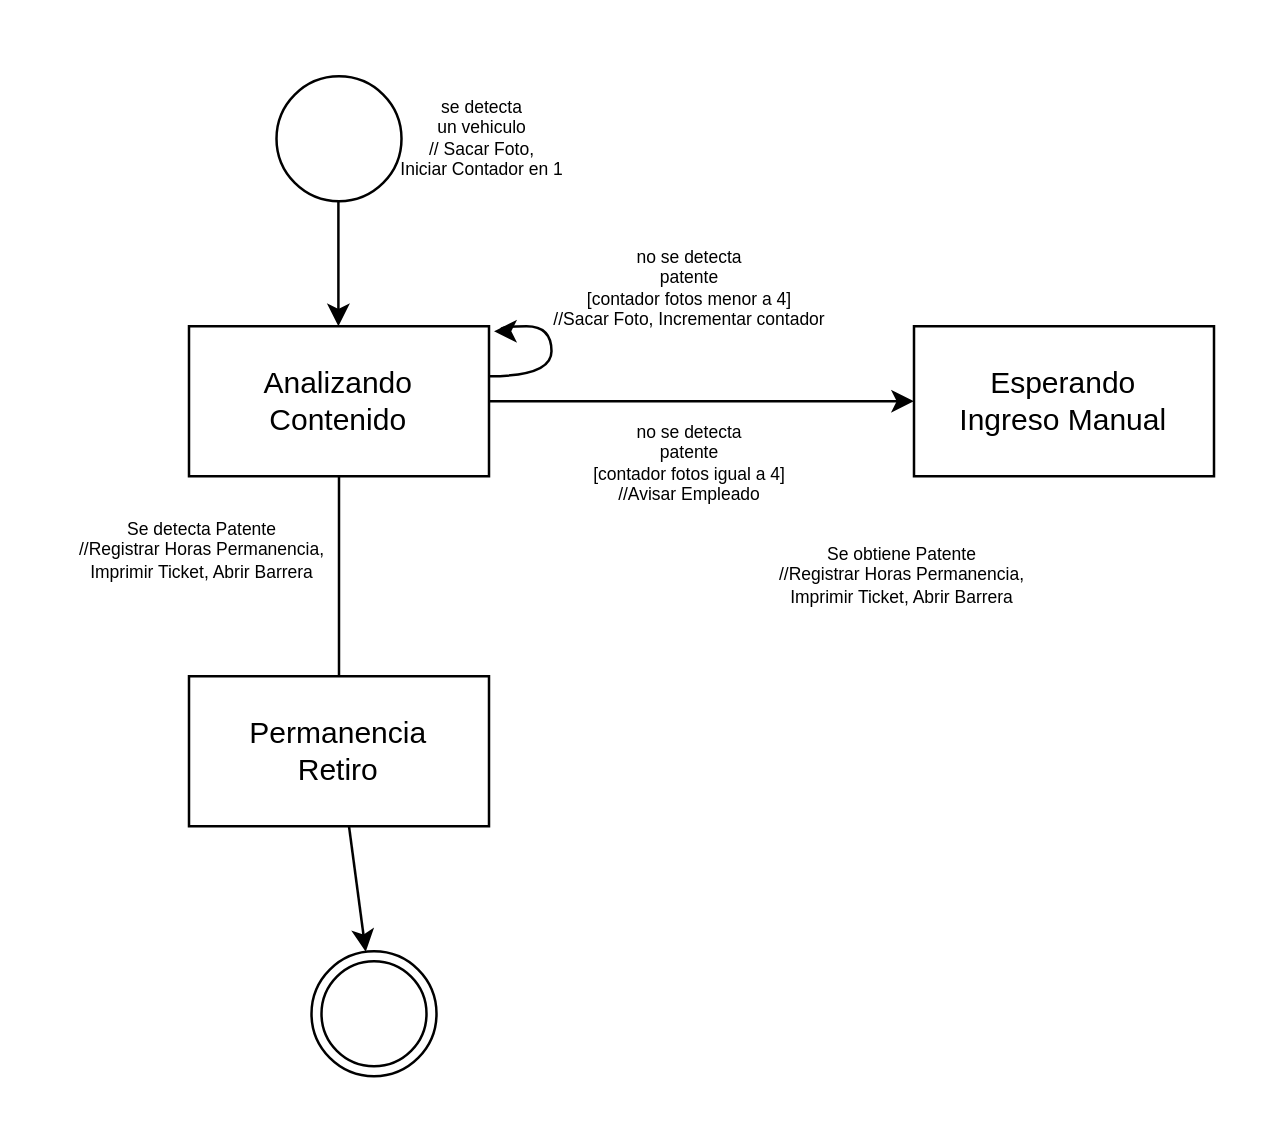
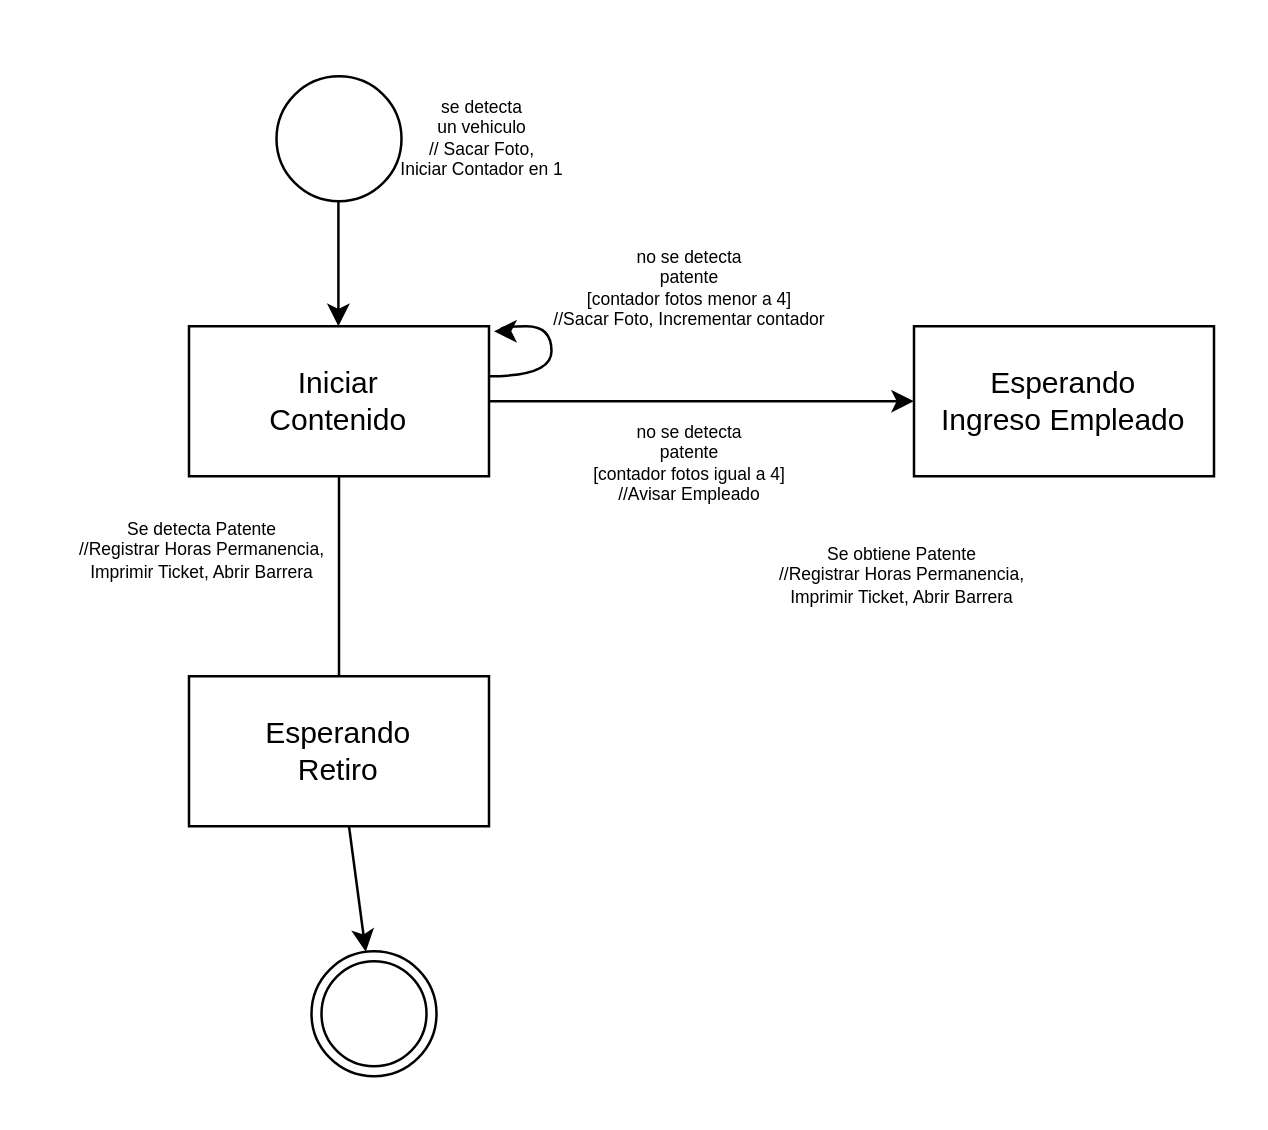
(339, 401) -> (339, 401)
(1064, 401) -> (1064, 401)
(339, 751) -> (339, 751)
